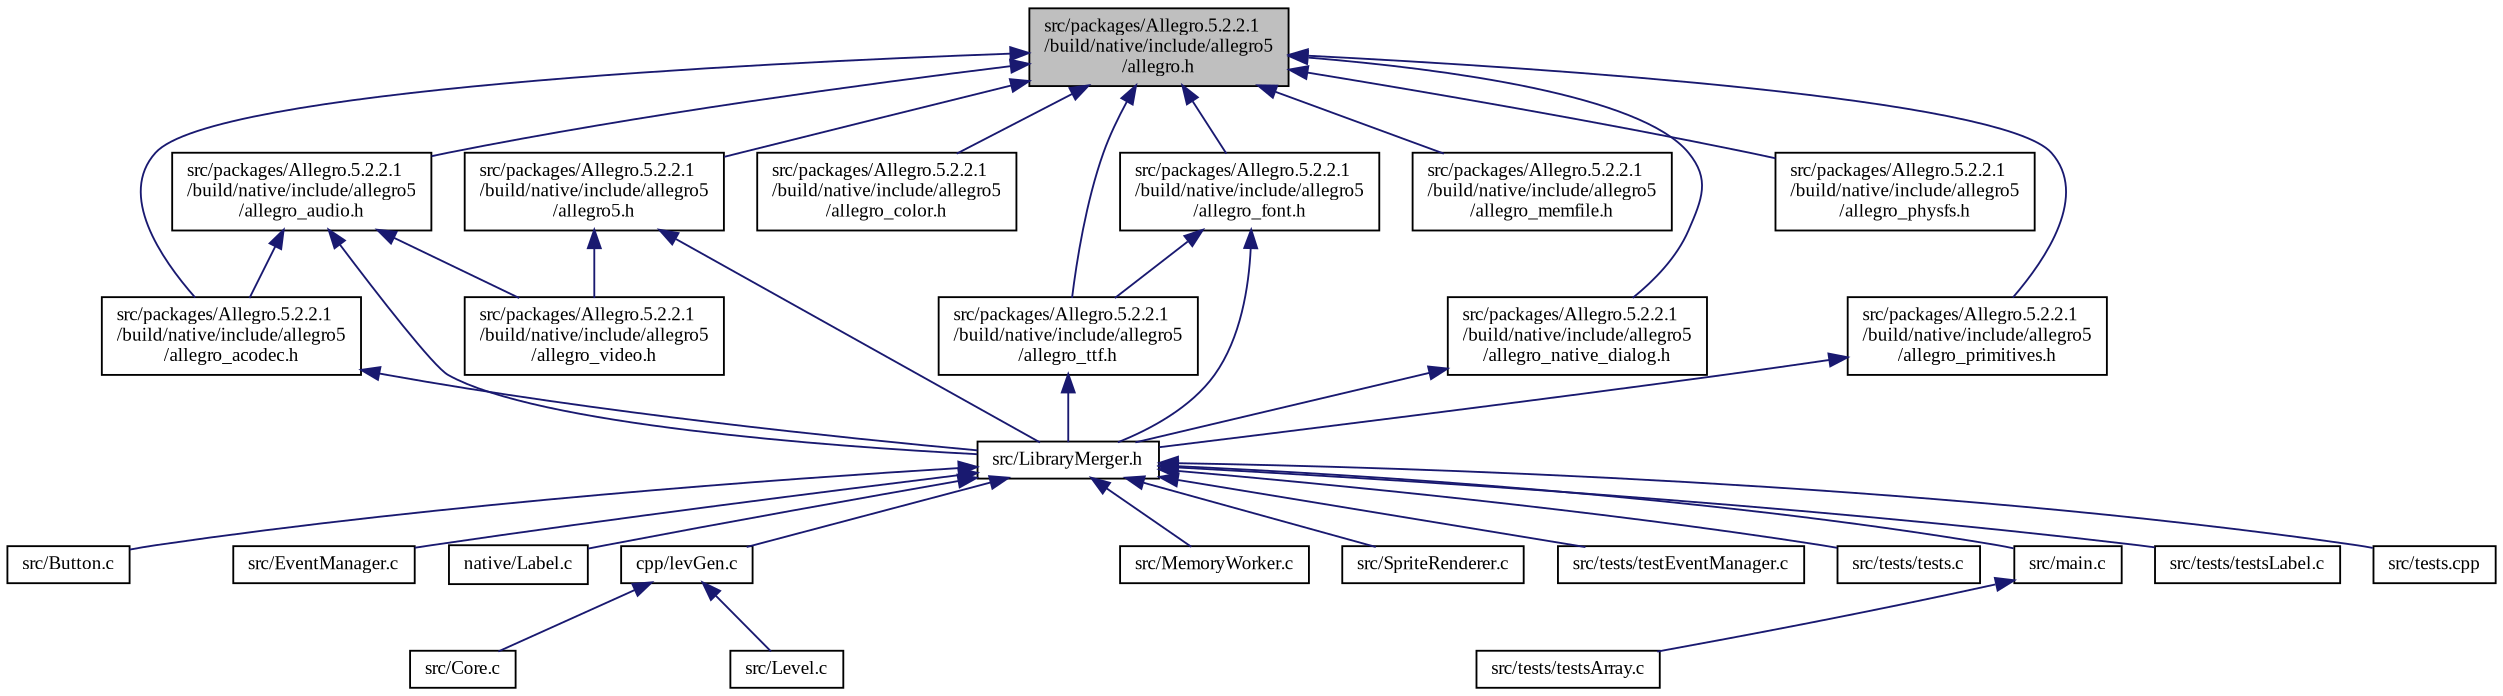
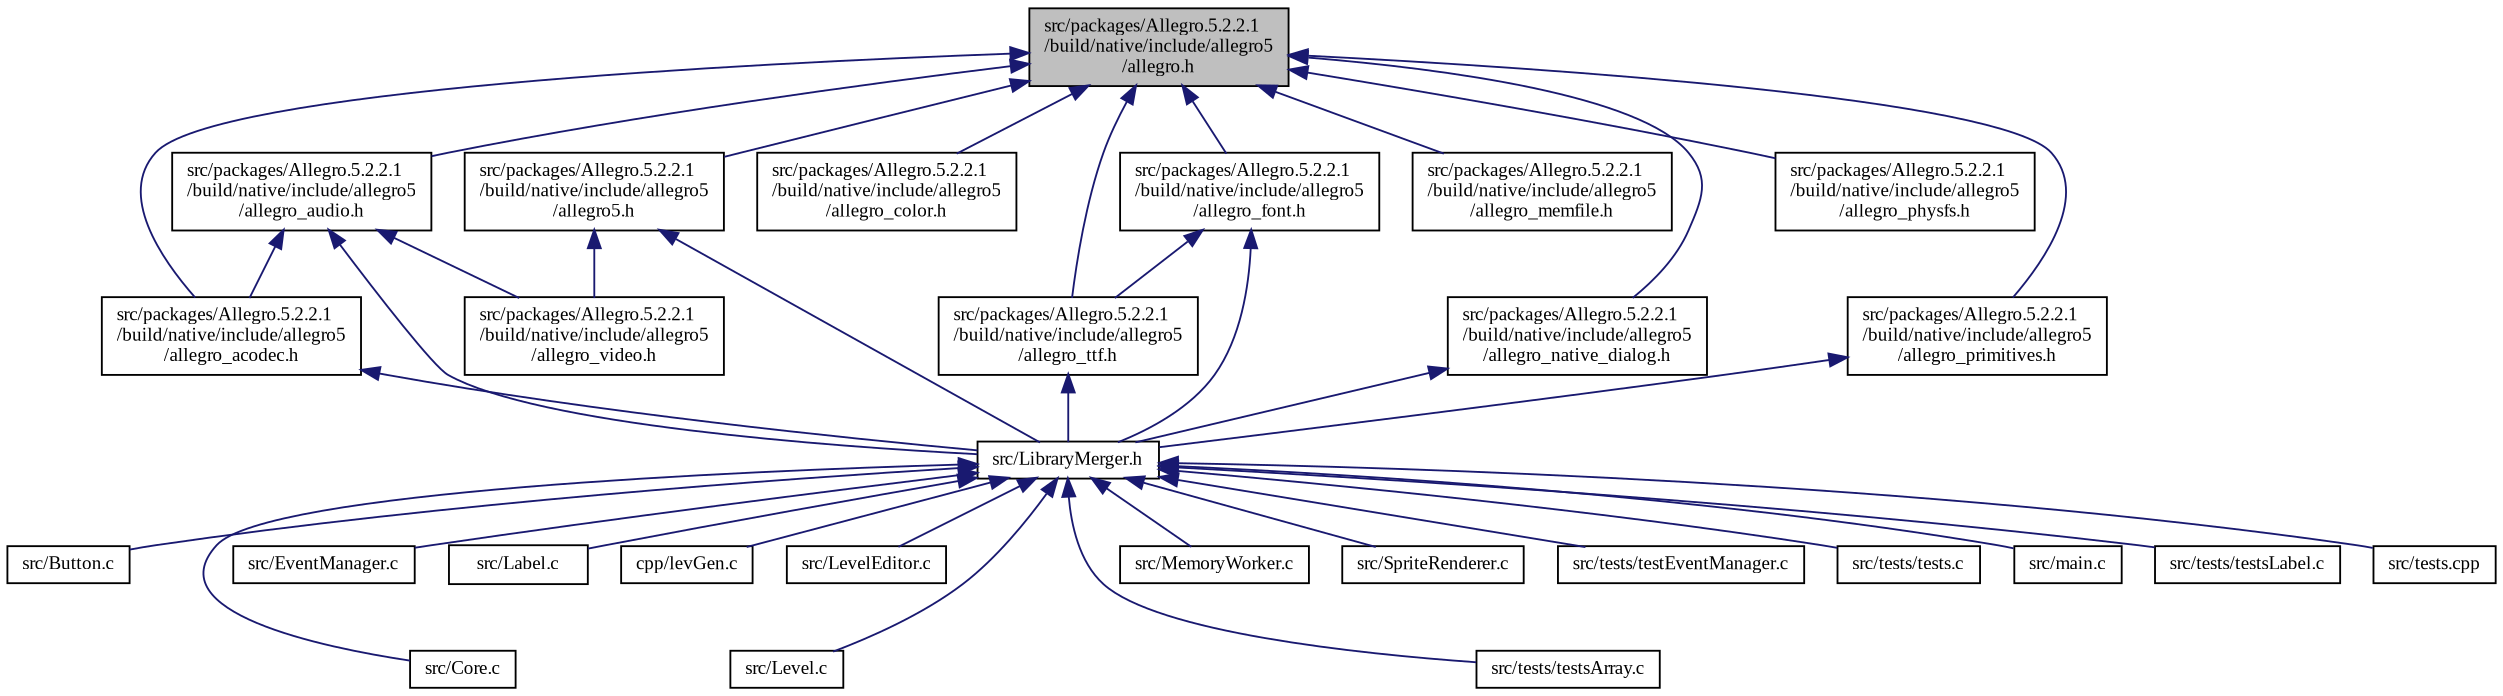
(518, 565) -> (518, 565)
none -> (866, 565)
(1827, 619) -> (1238, 633)
(567, 621) -> (451, 494)
(743, 624) -> (953, 591)
